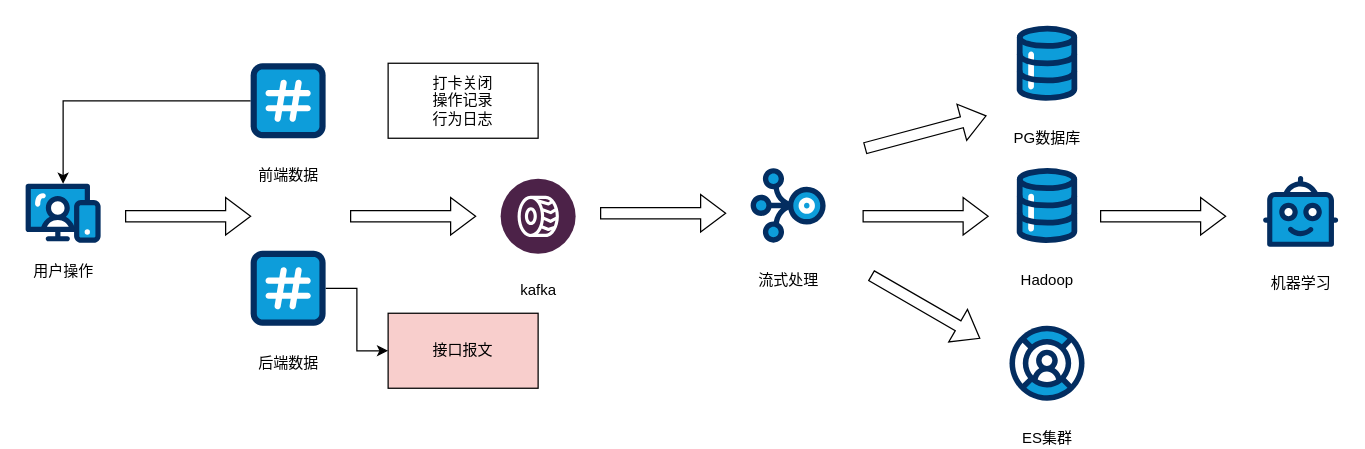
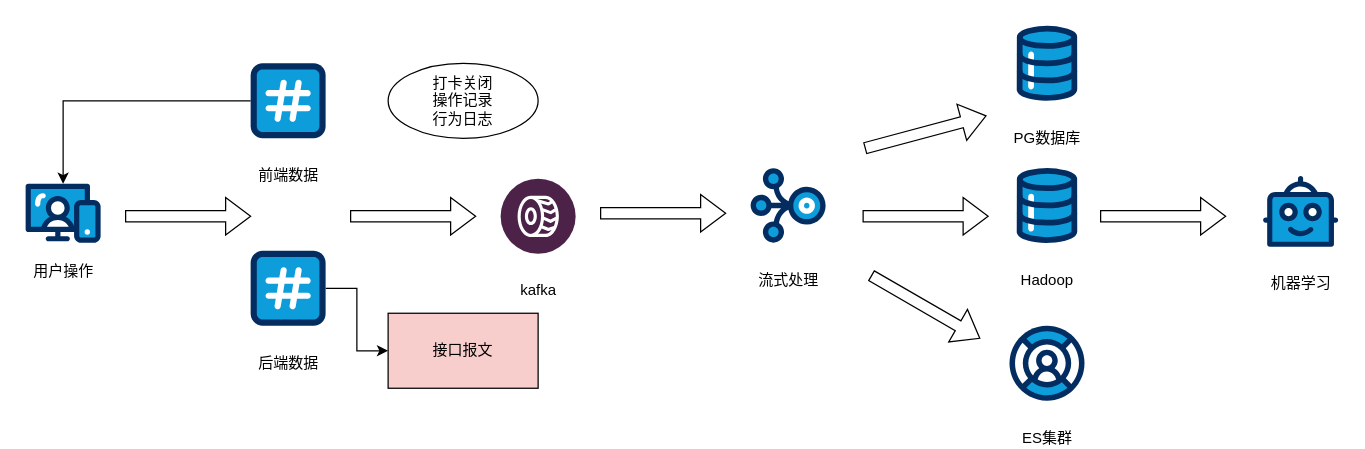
(463, 101) -> (463, 101)
